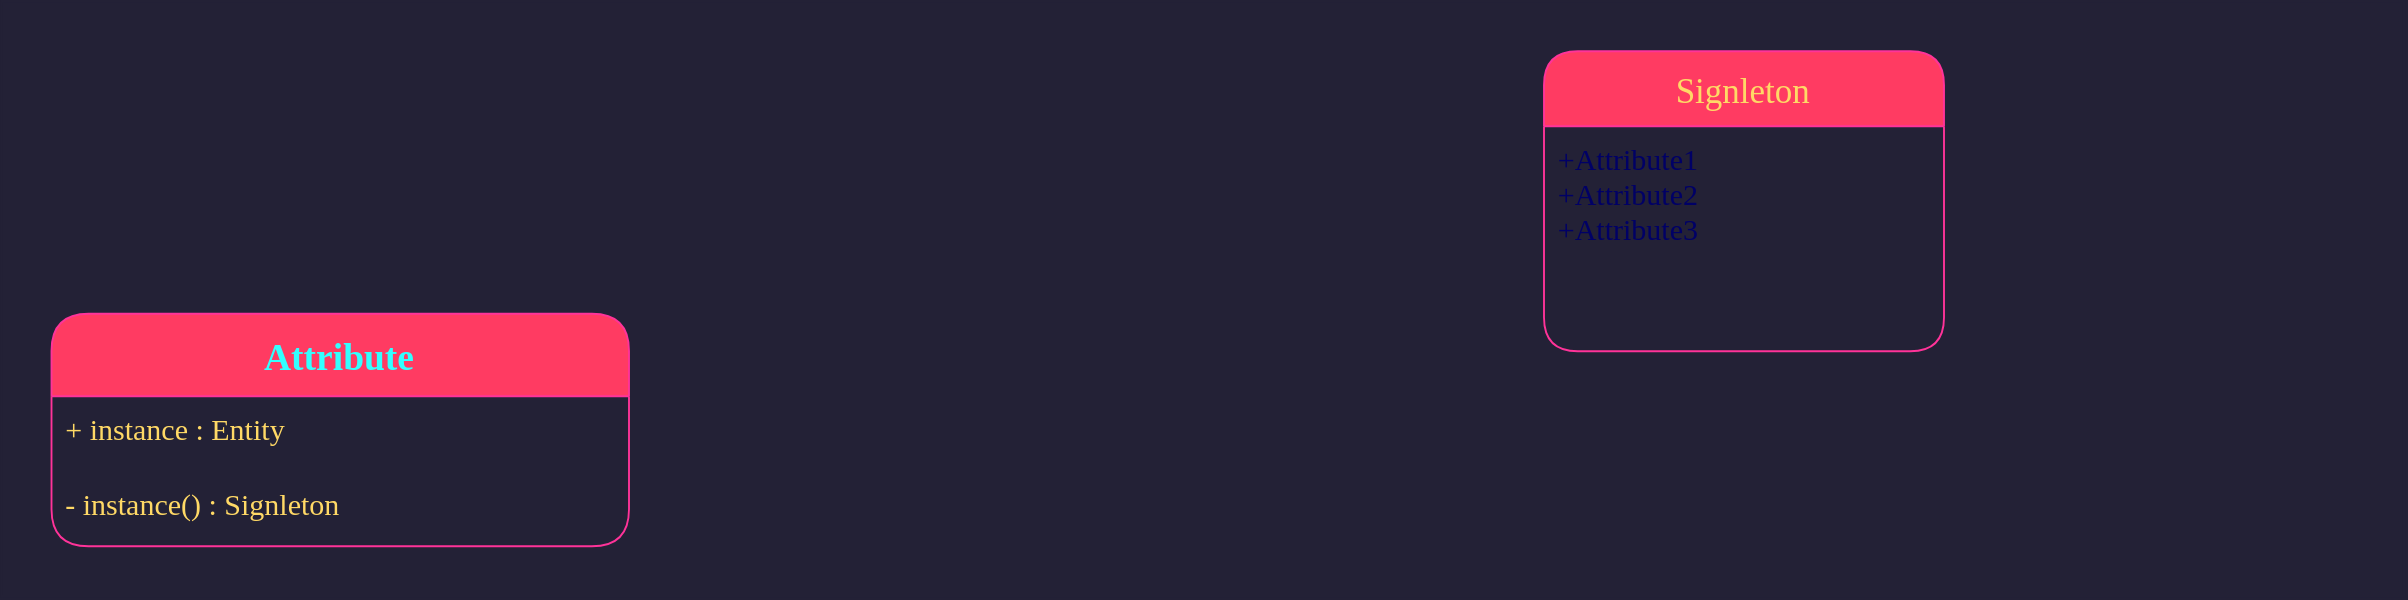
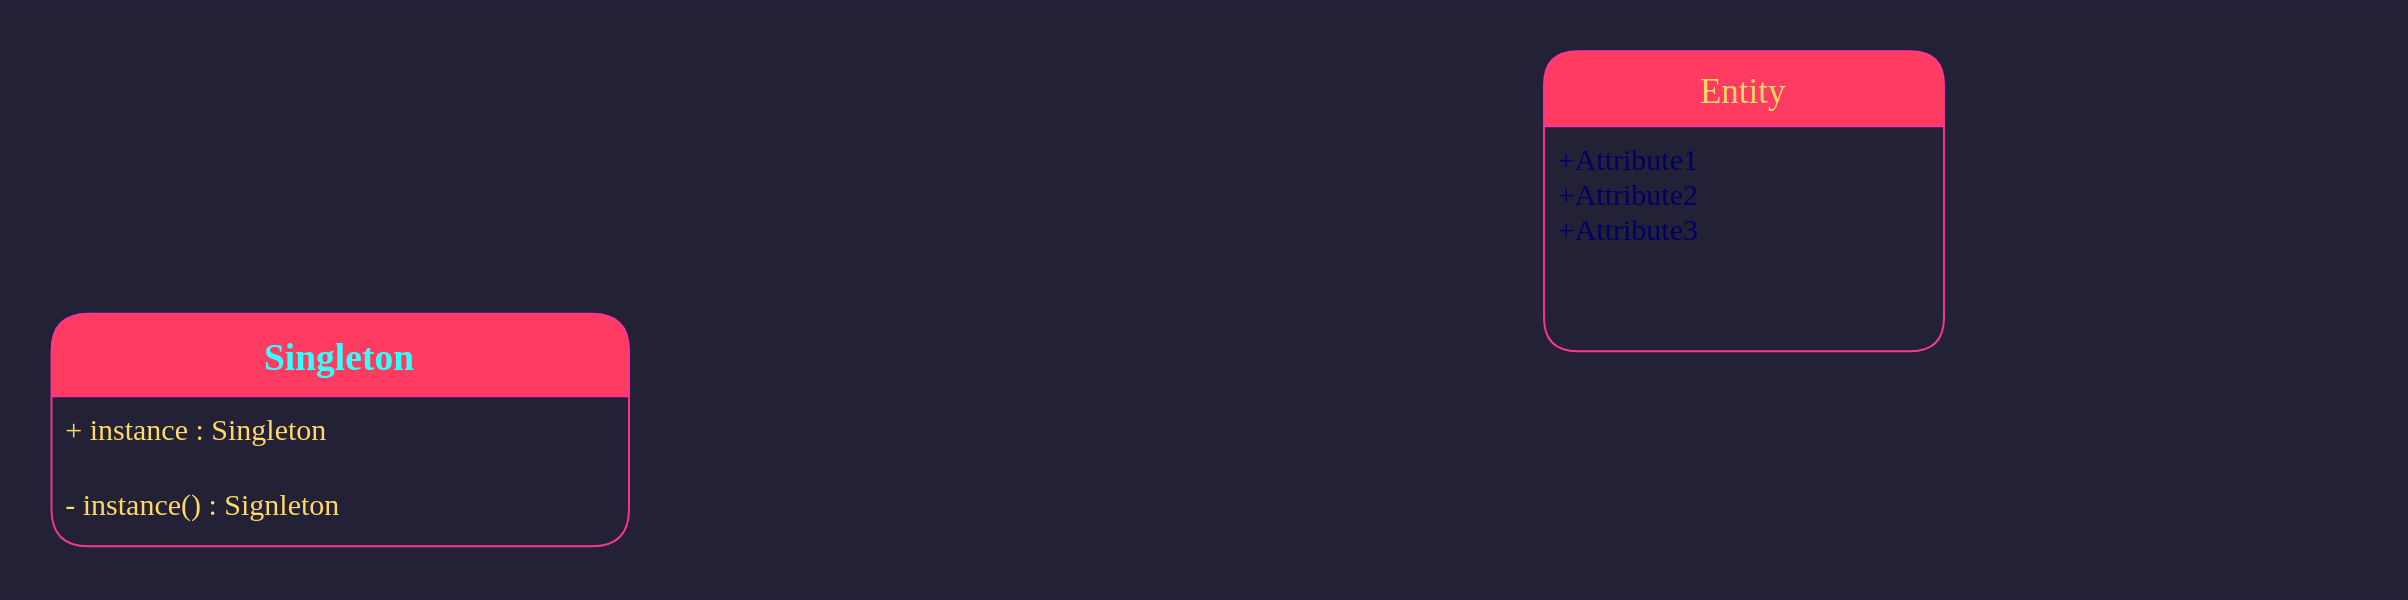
(1743, 91) -> (1743, 91)
(339, 358) -> (339, 358)
(201, 430) -> (223, 430)
